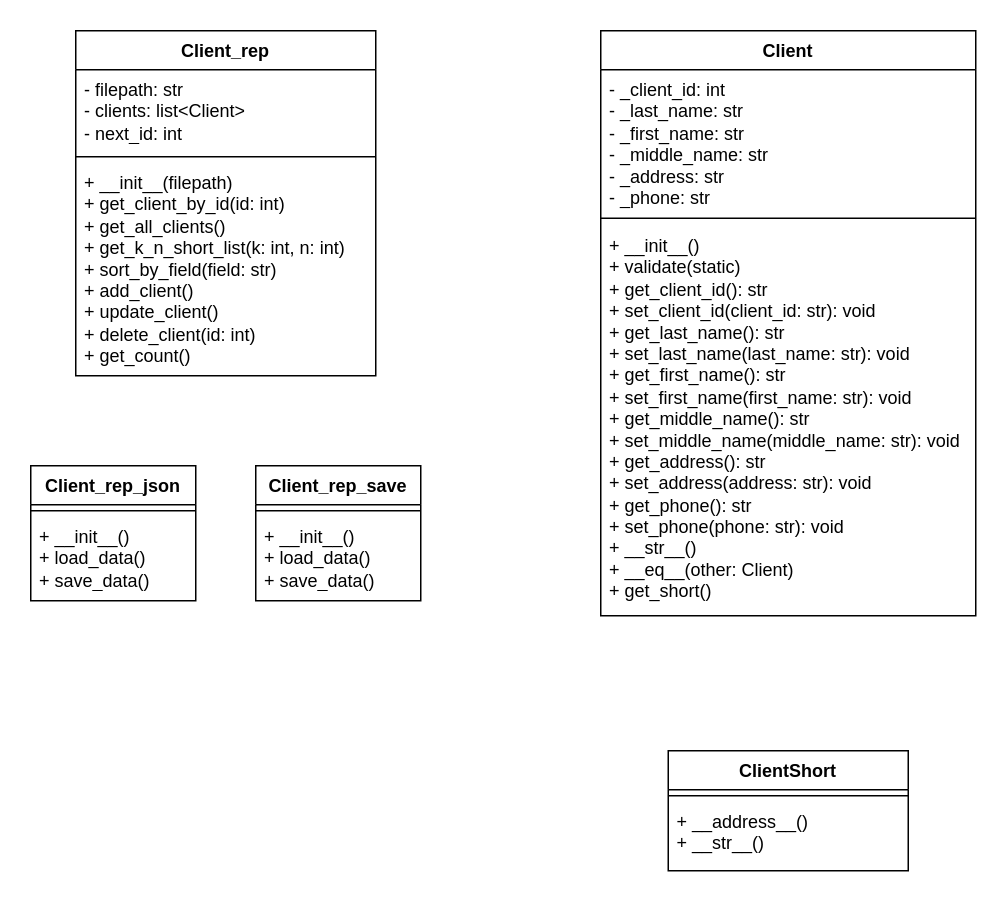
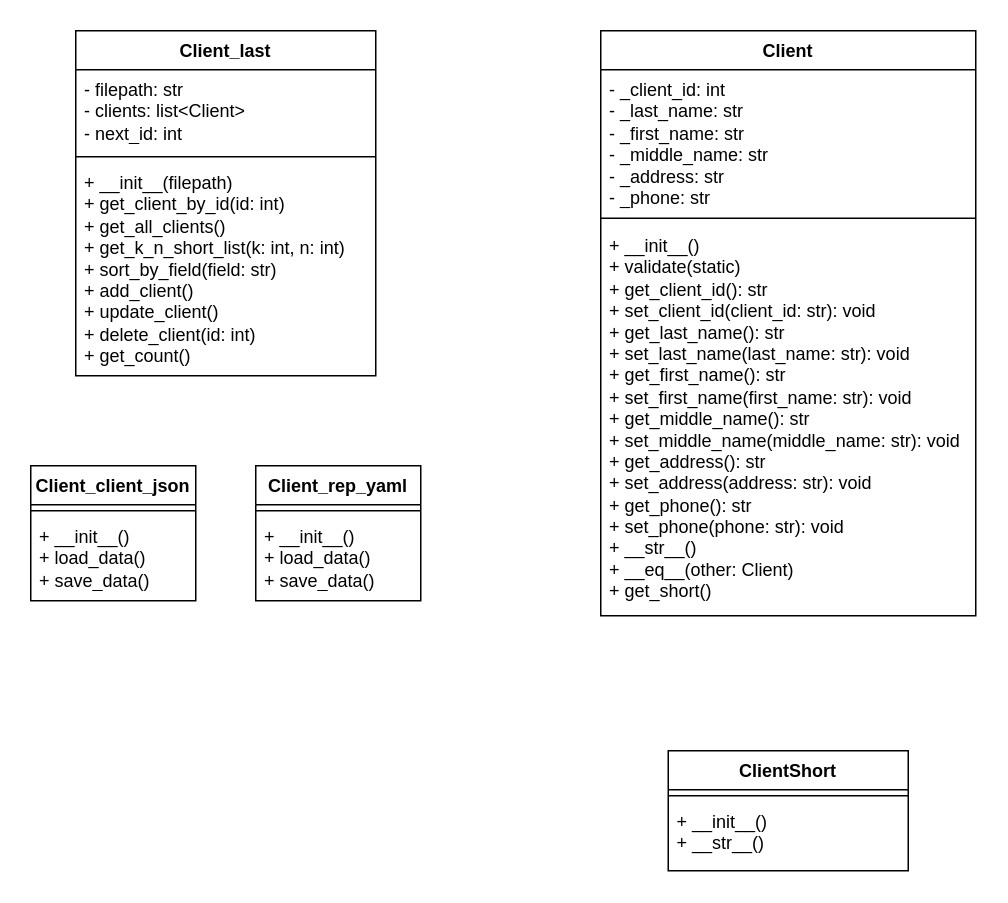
(226, 52) -> (226, 52)
(113, 487) -> (113, 498)
(338, 487) -> (338, 487)
(753, 834) -> (733, 834)
